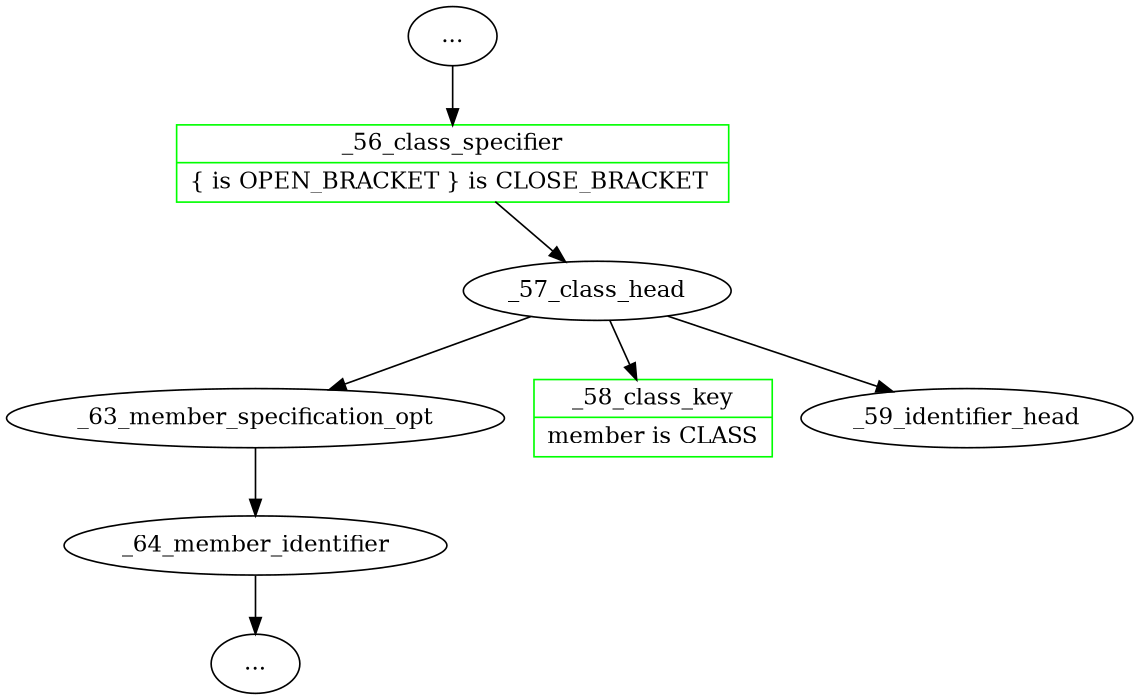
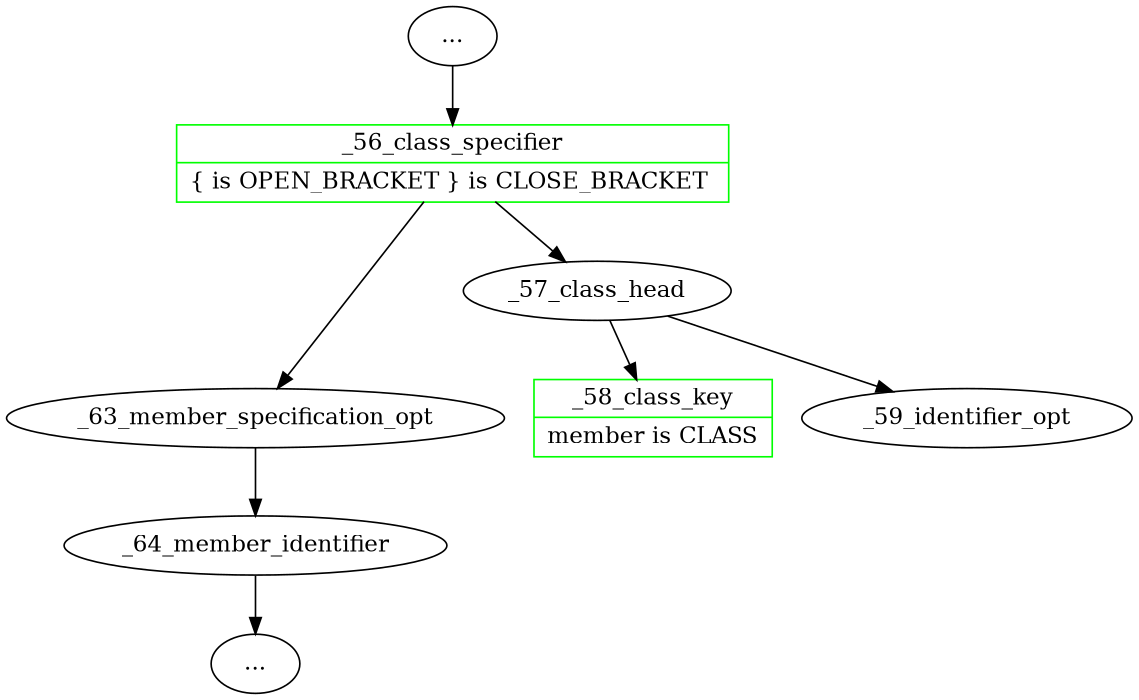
(438, 350) -> (356, 288)
(967, 418) -> (967, 418)
